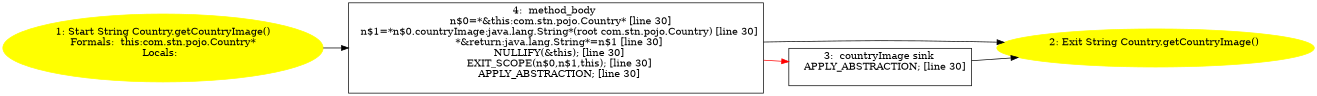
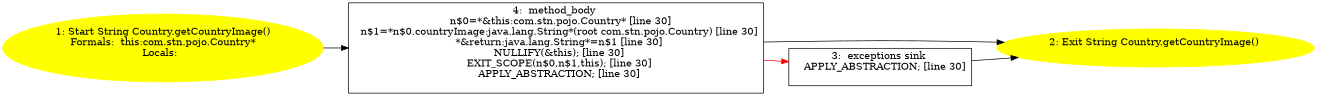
(880, 67) -> (880, 67)
